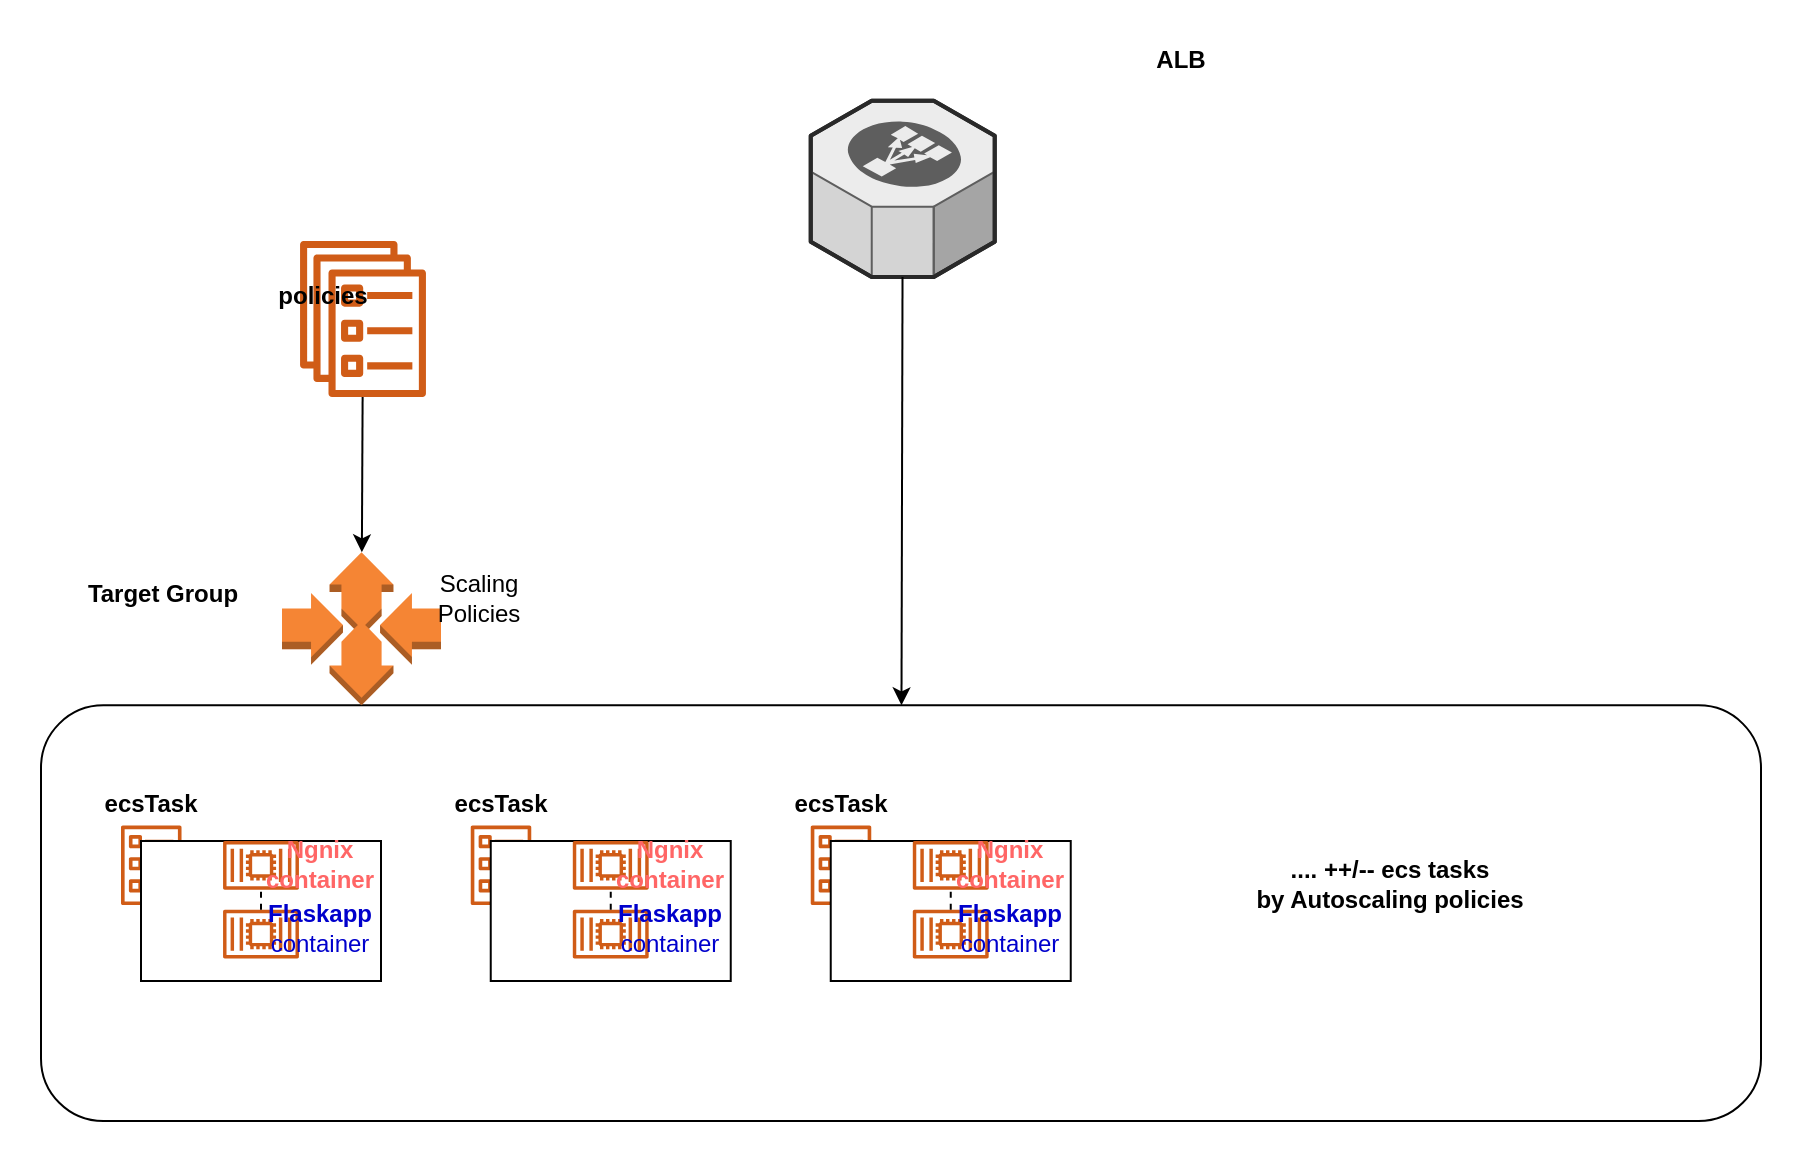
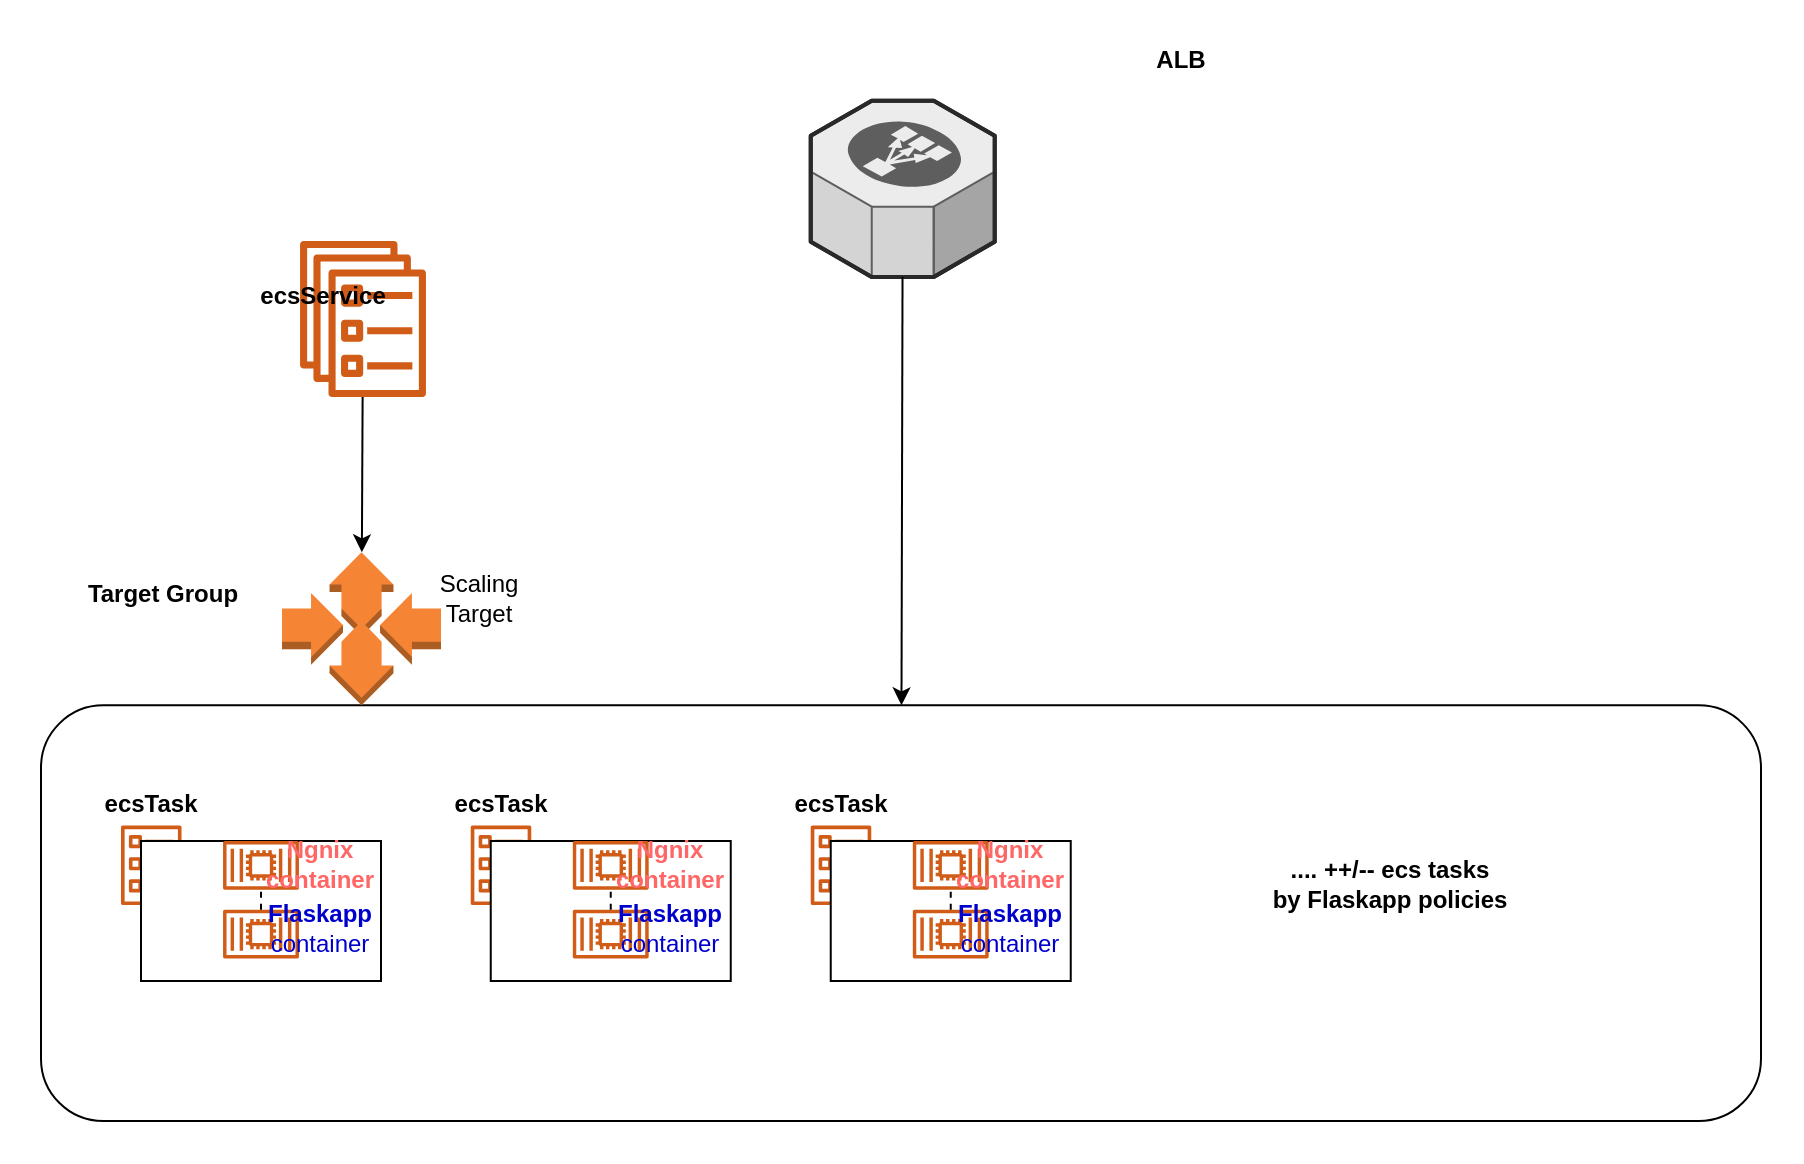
(324, 297) -> (324, 297)
(480, 599) -> (480, 599)
(1391, 885) -> (1391, 885)
